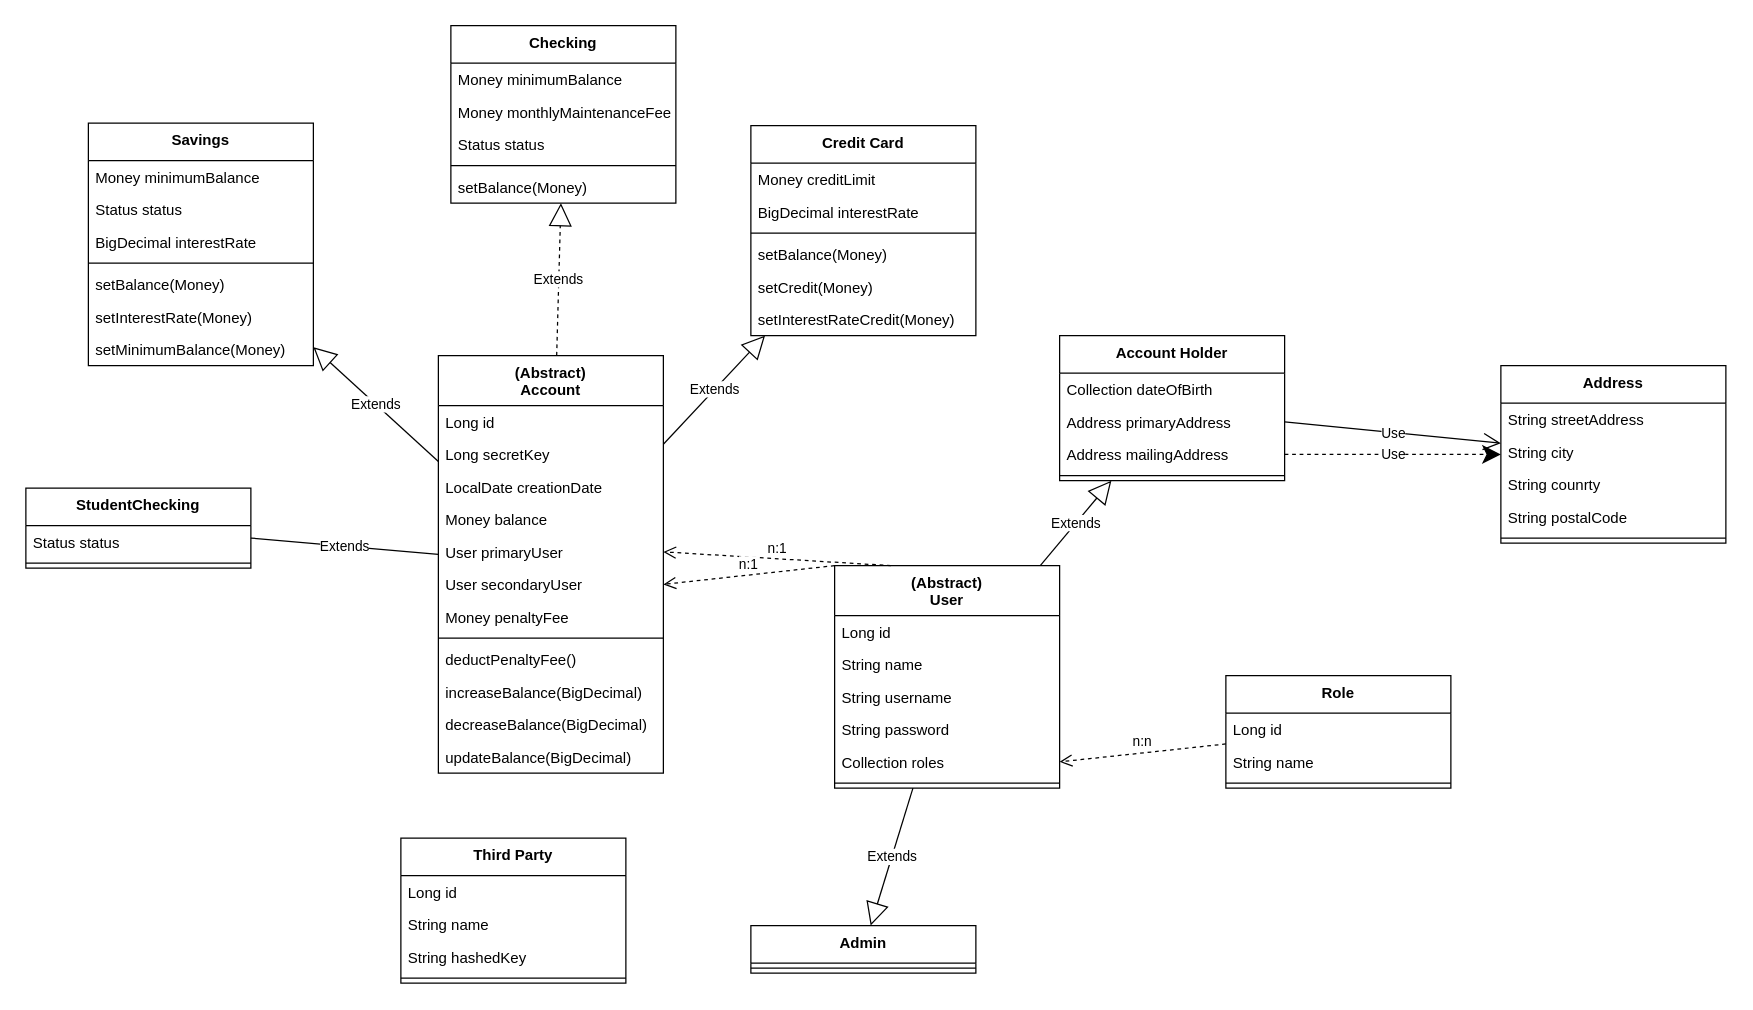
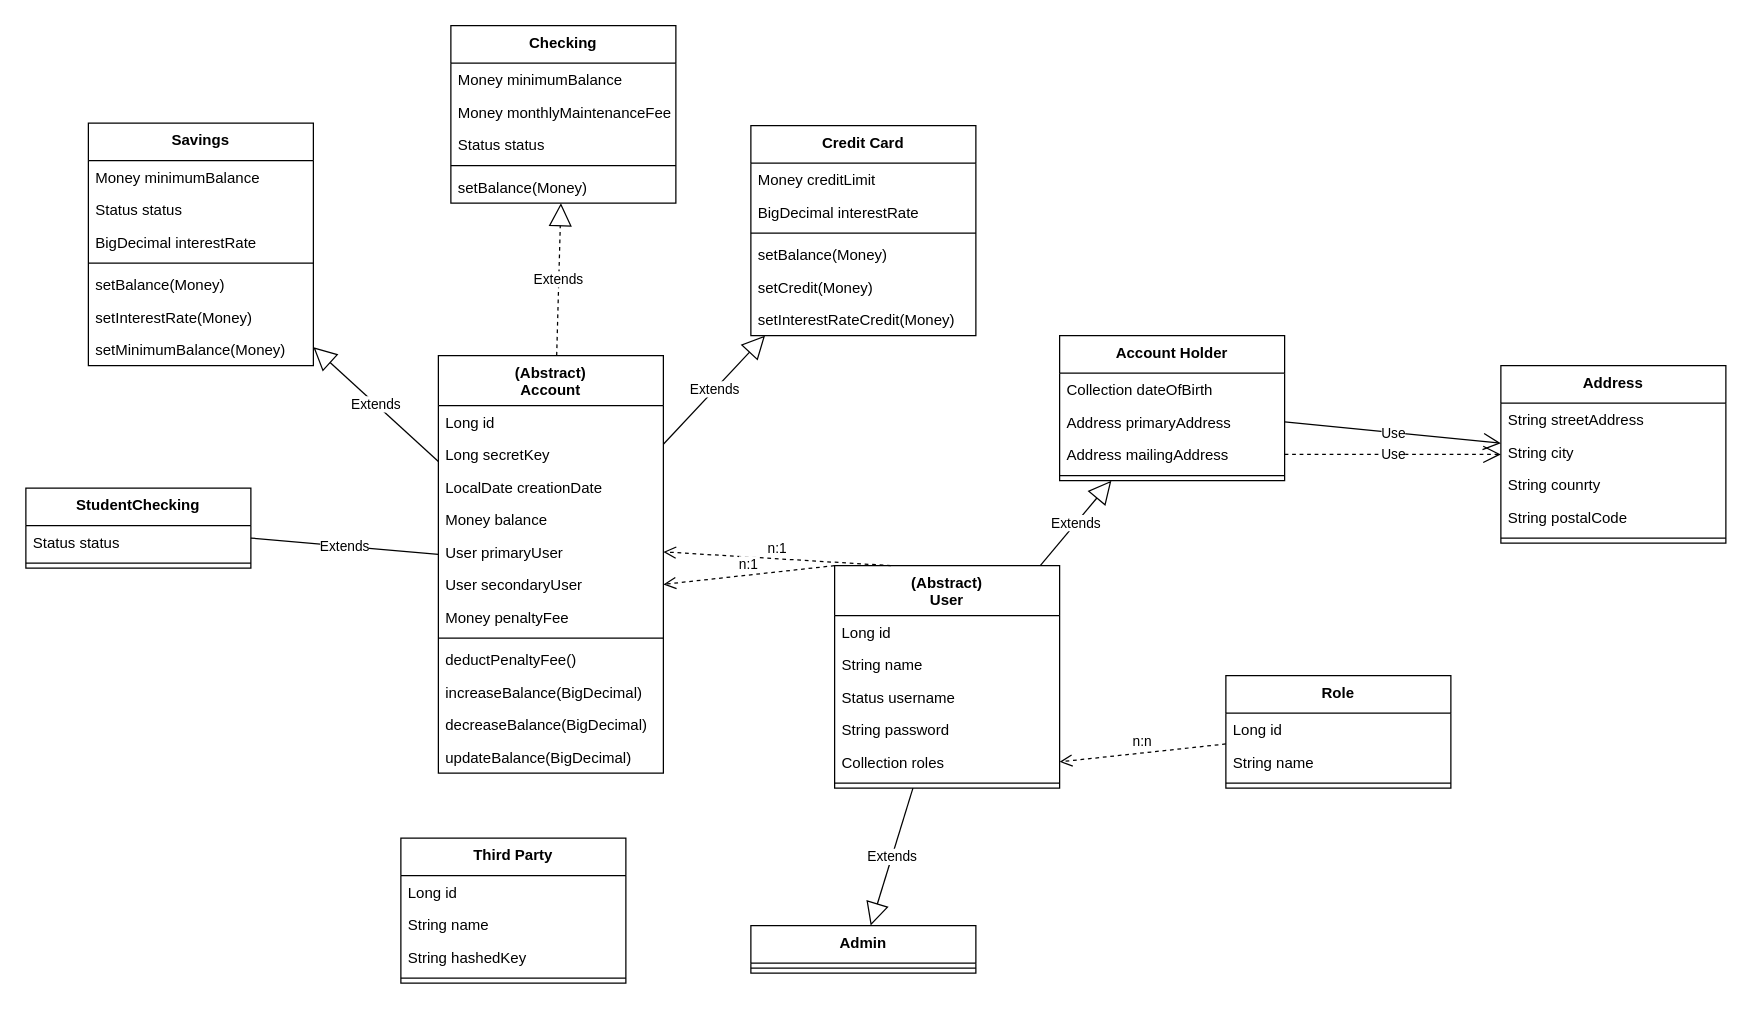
(1485, 454) -> (1490, 454)
(900, 698) -> (902, 698)
